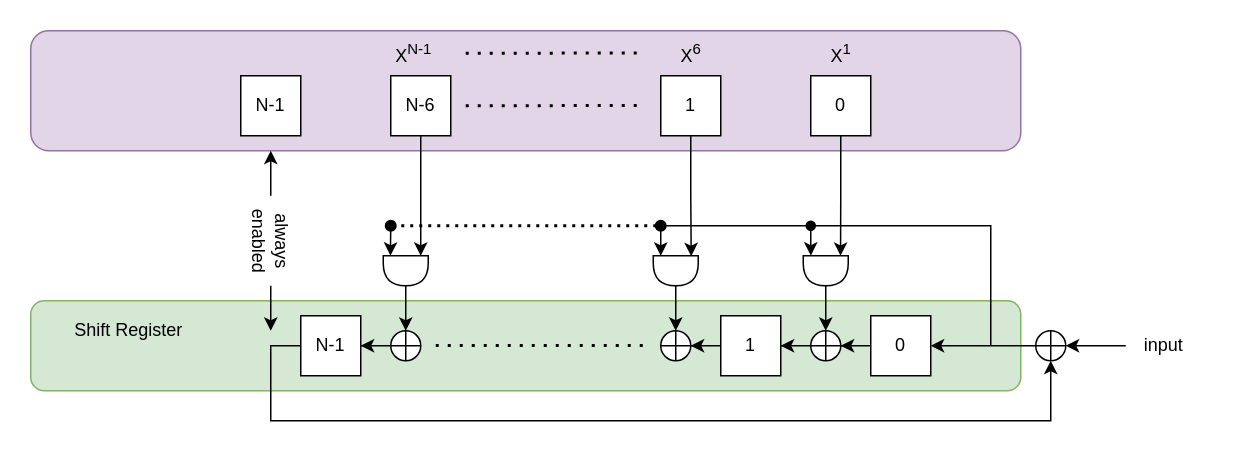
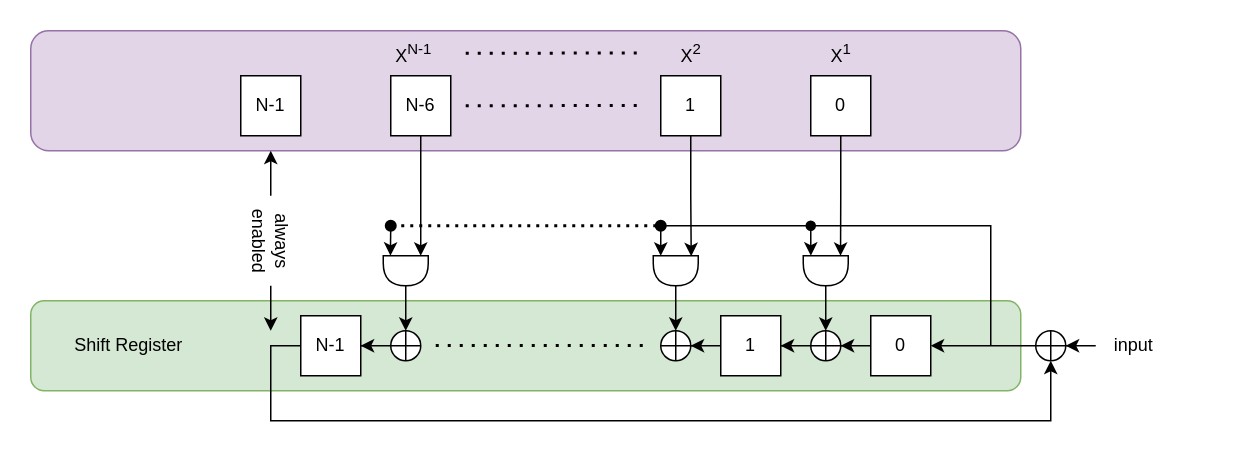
(692, 53) -> (692, 53)
(128, 331) -> (128, 346)
(1163, 346) -> (1133, 346)
